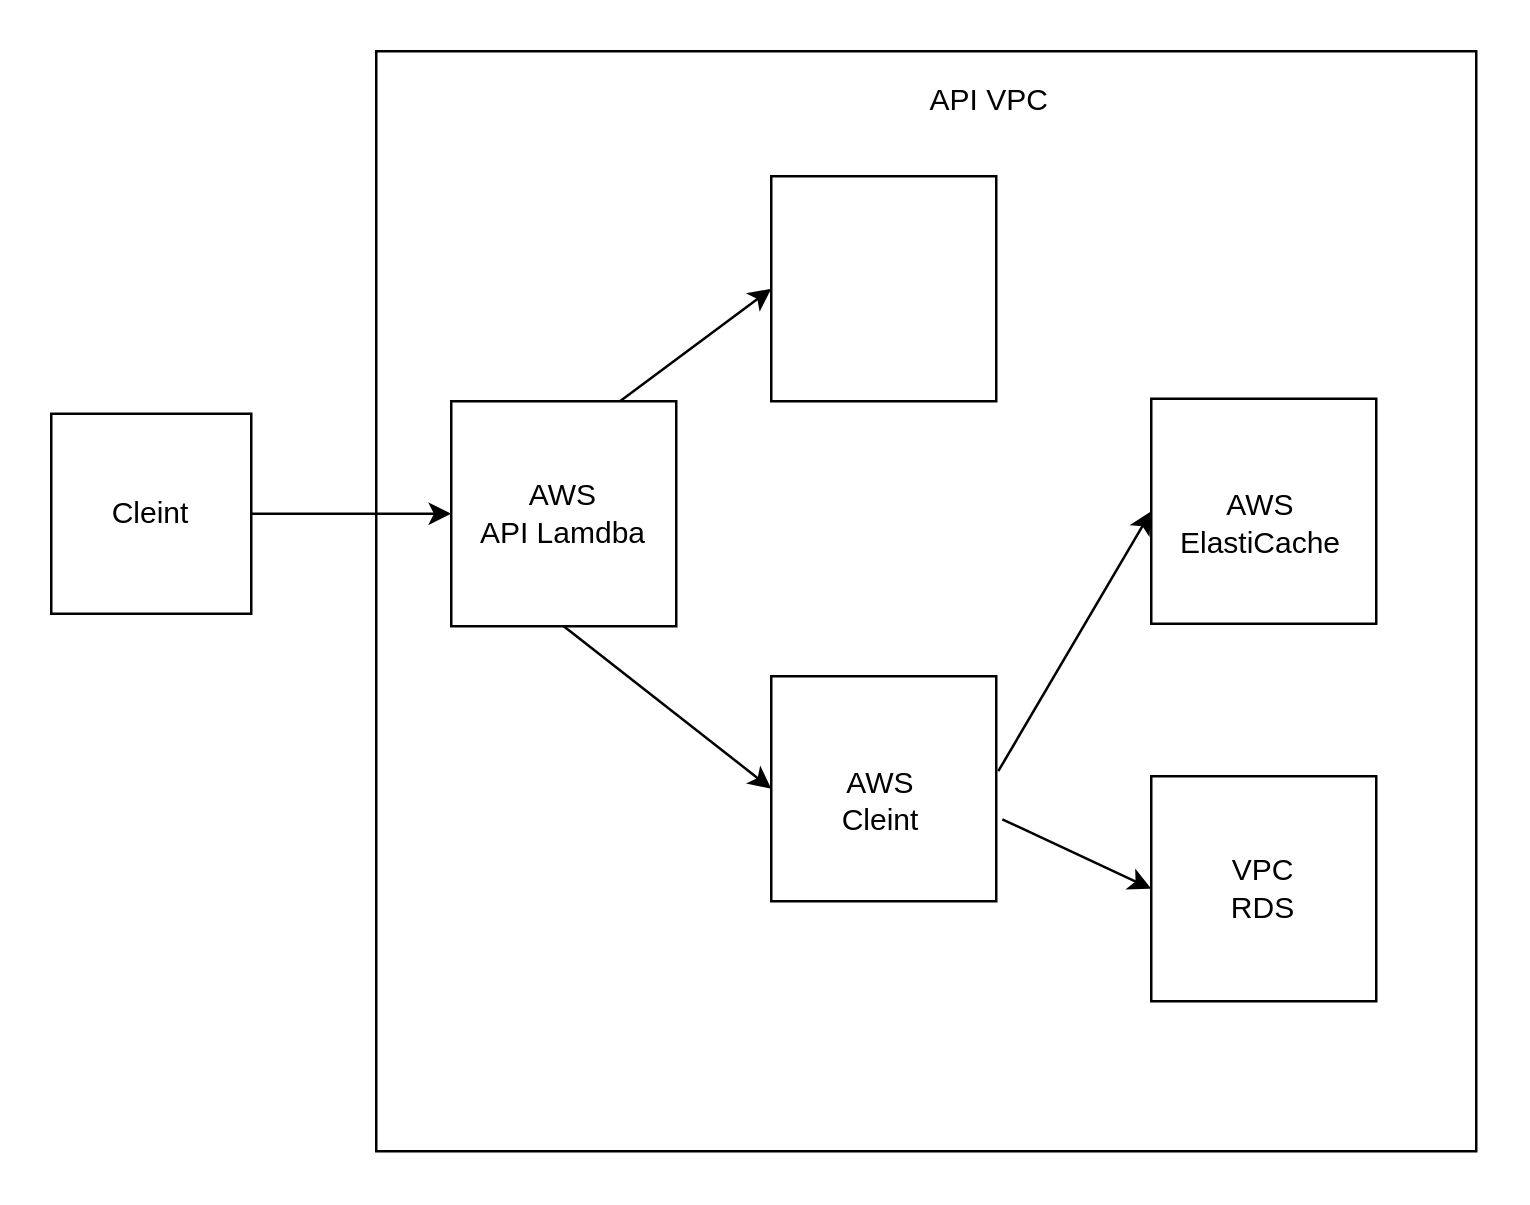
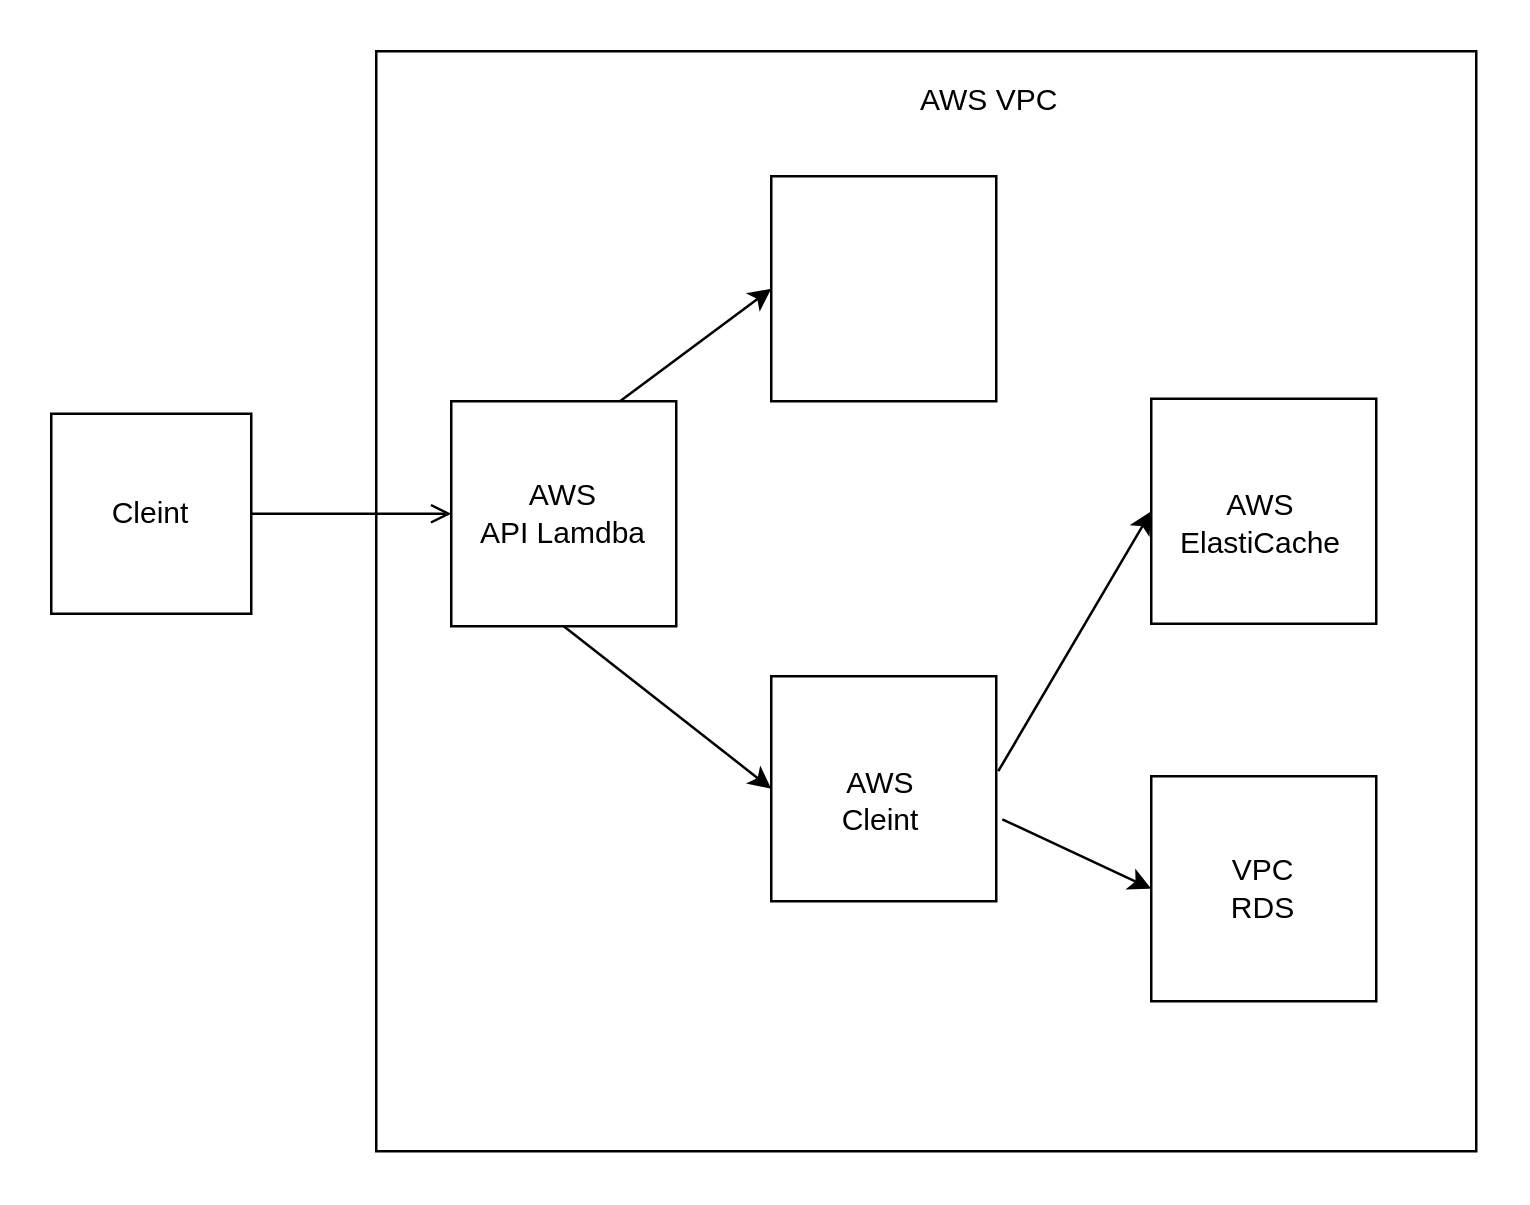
(990, 101) -> (990, 101)
(433, 514) -> (437, 514)
